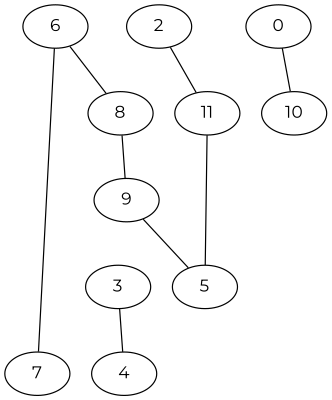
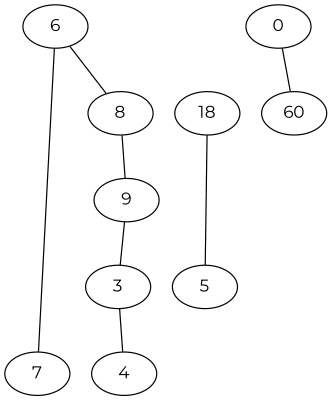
(159, 27) -> none
(207, 113) -> (207, 113)
(294, 113) -> (294, 113)
(166, 244) -> (122, 244)
